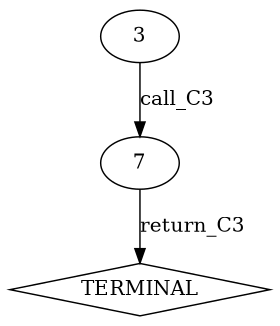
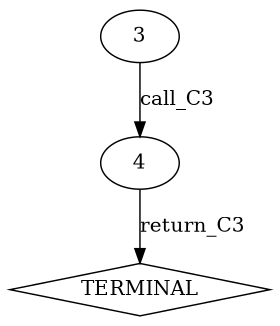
(140, 163) -> (140, 163)
